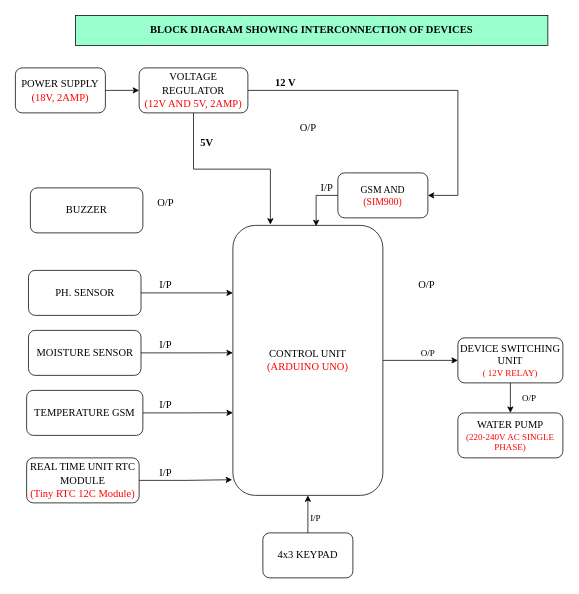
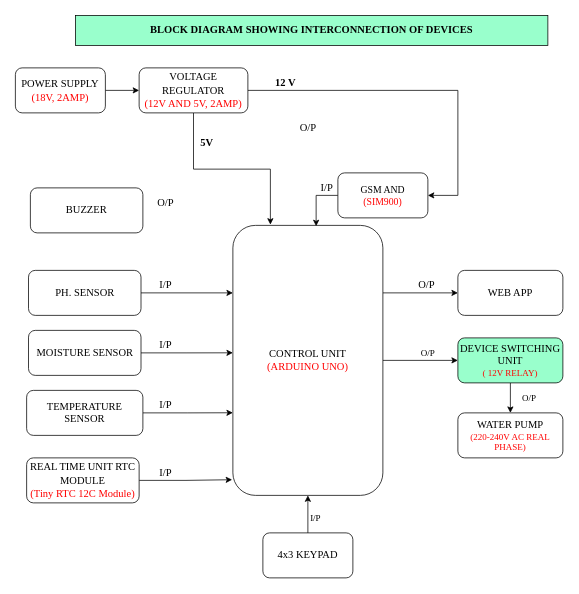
none -> (451, 293)
none -> (510, 293)
(510, 360) -> (510, 360)
(85, 413) -> (85, 413)
(510, 435) -> (510, 435)
